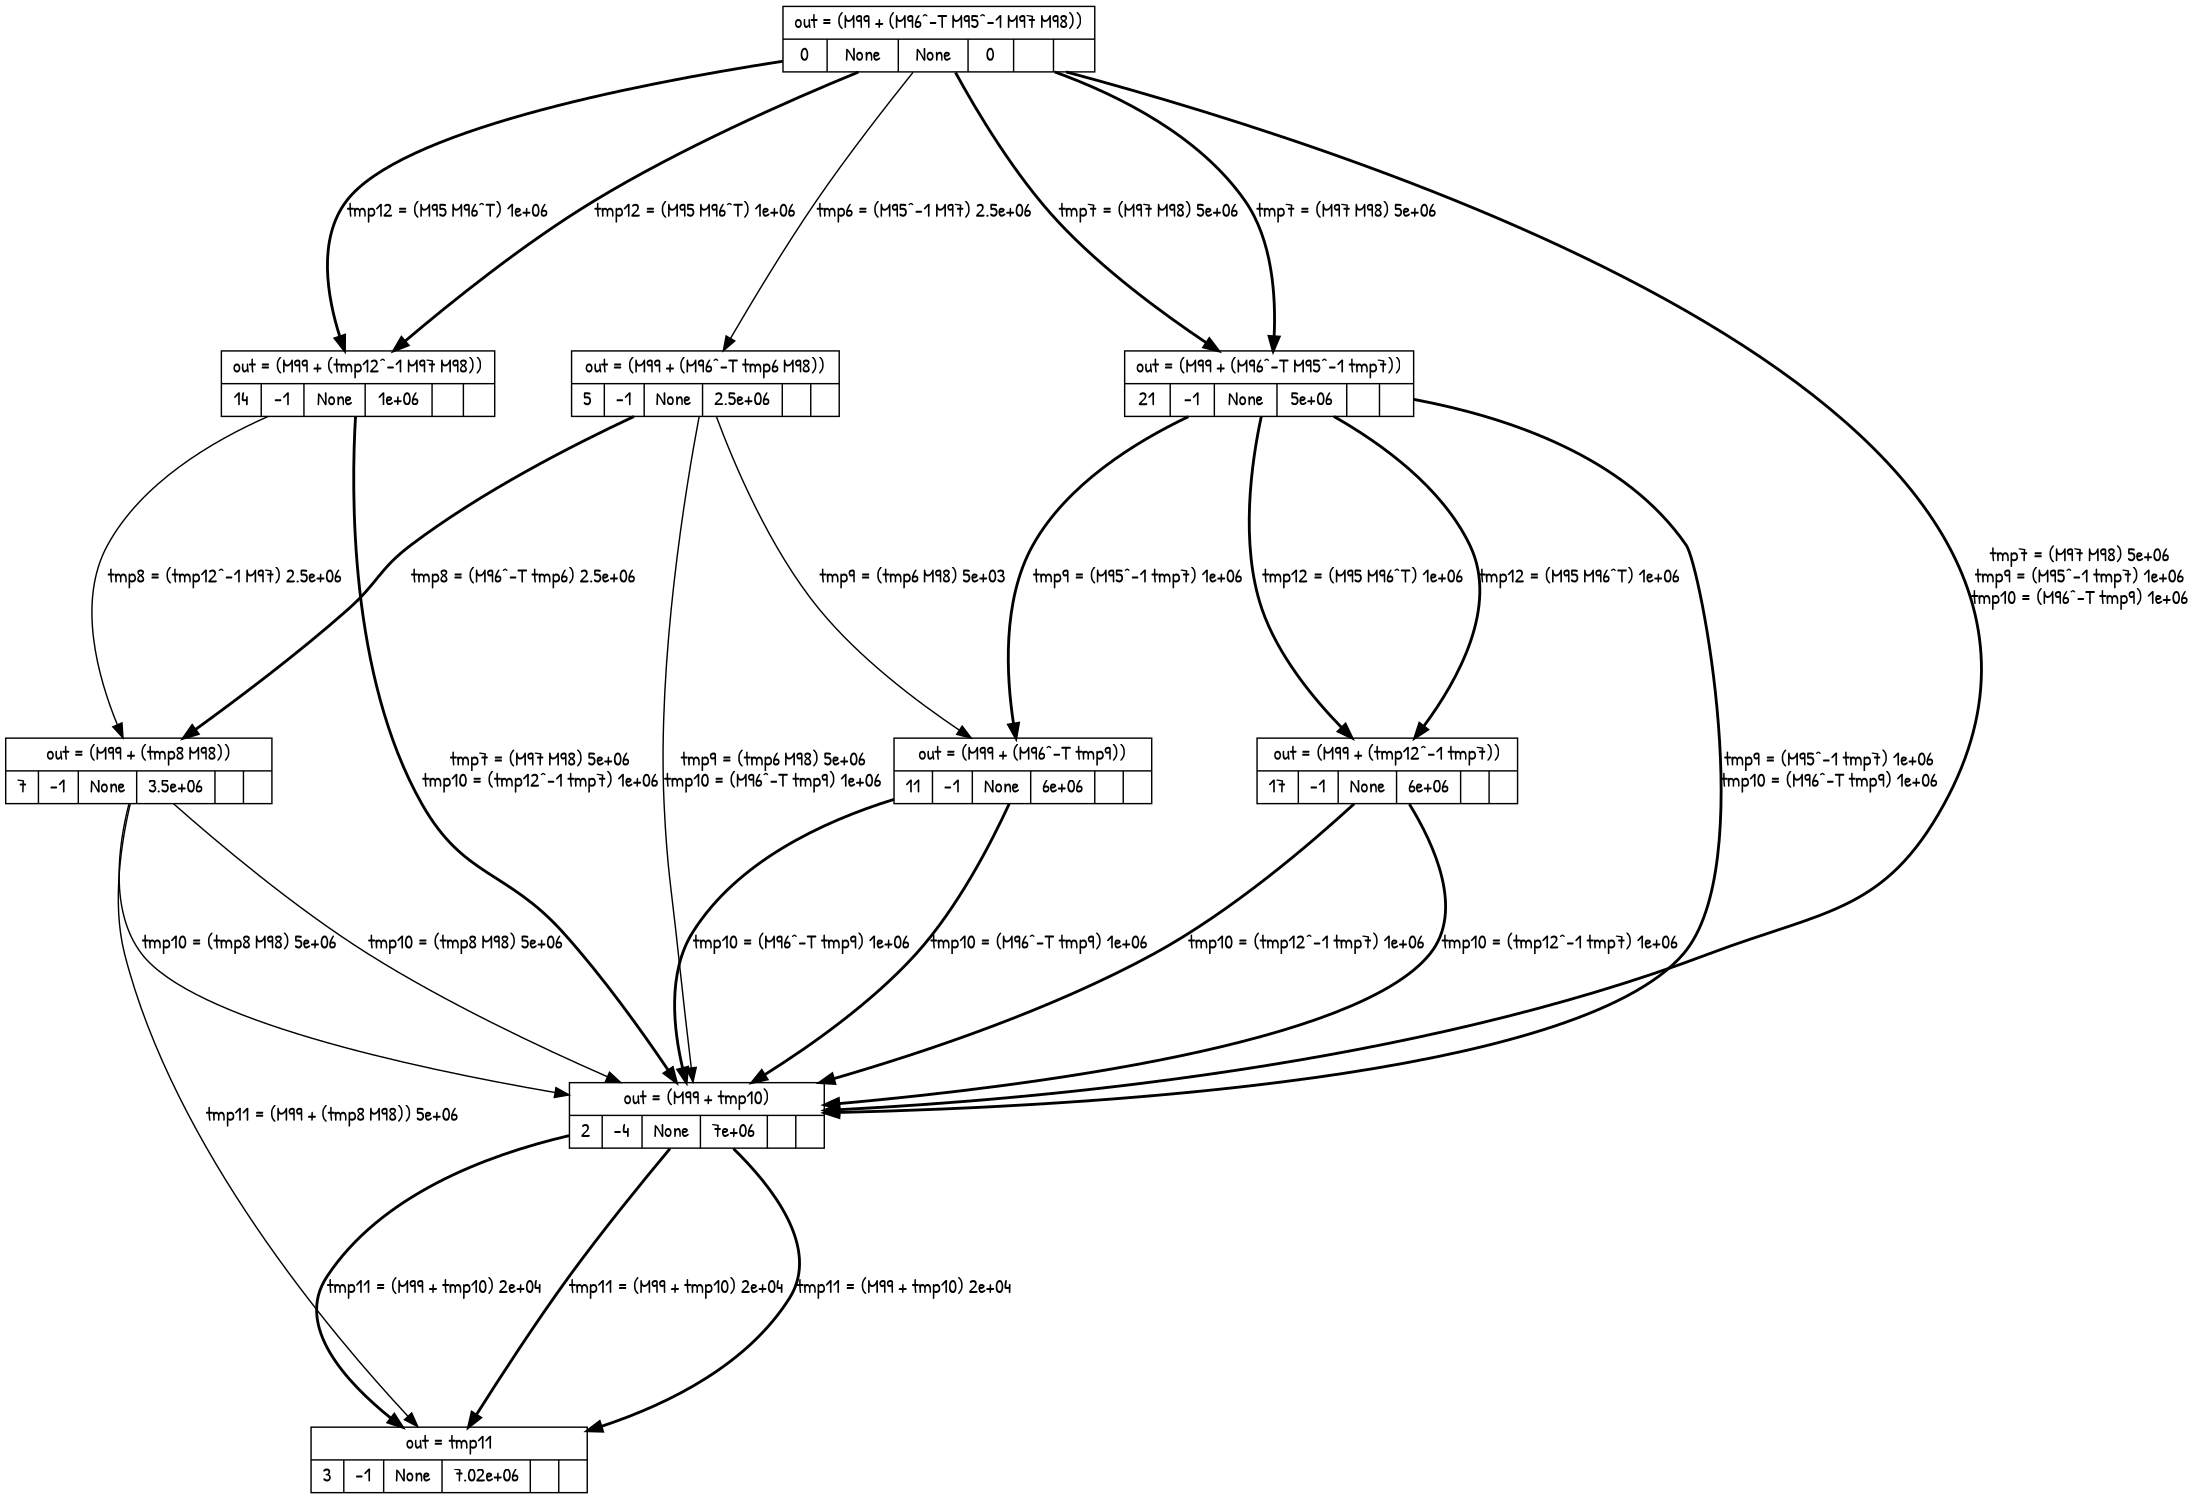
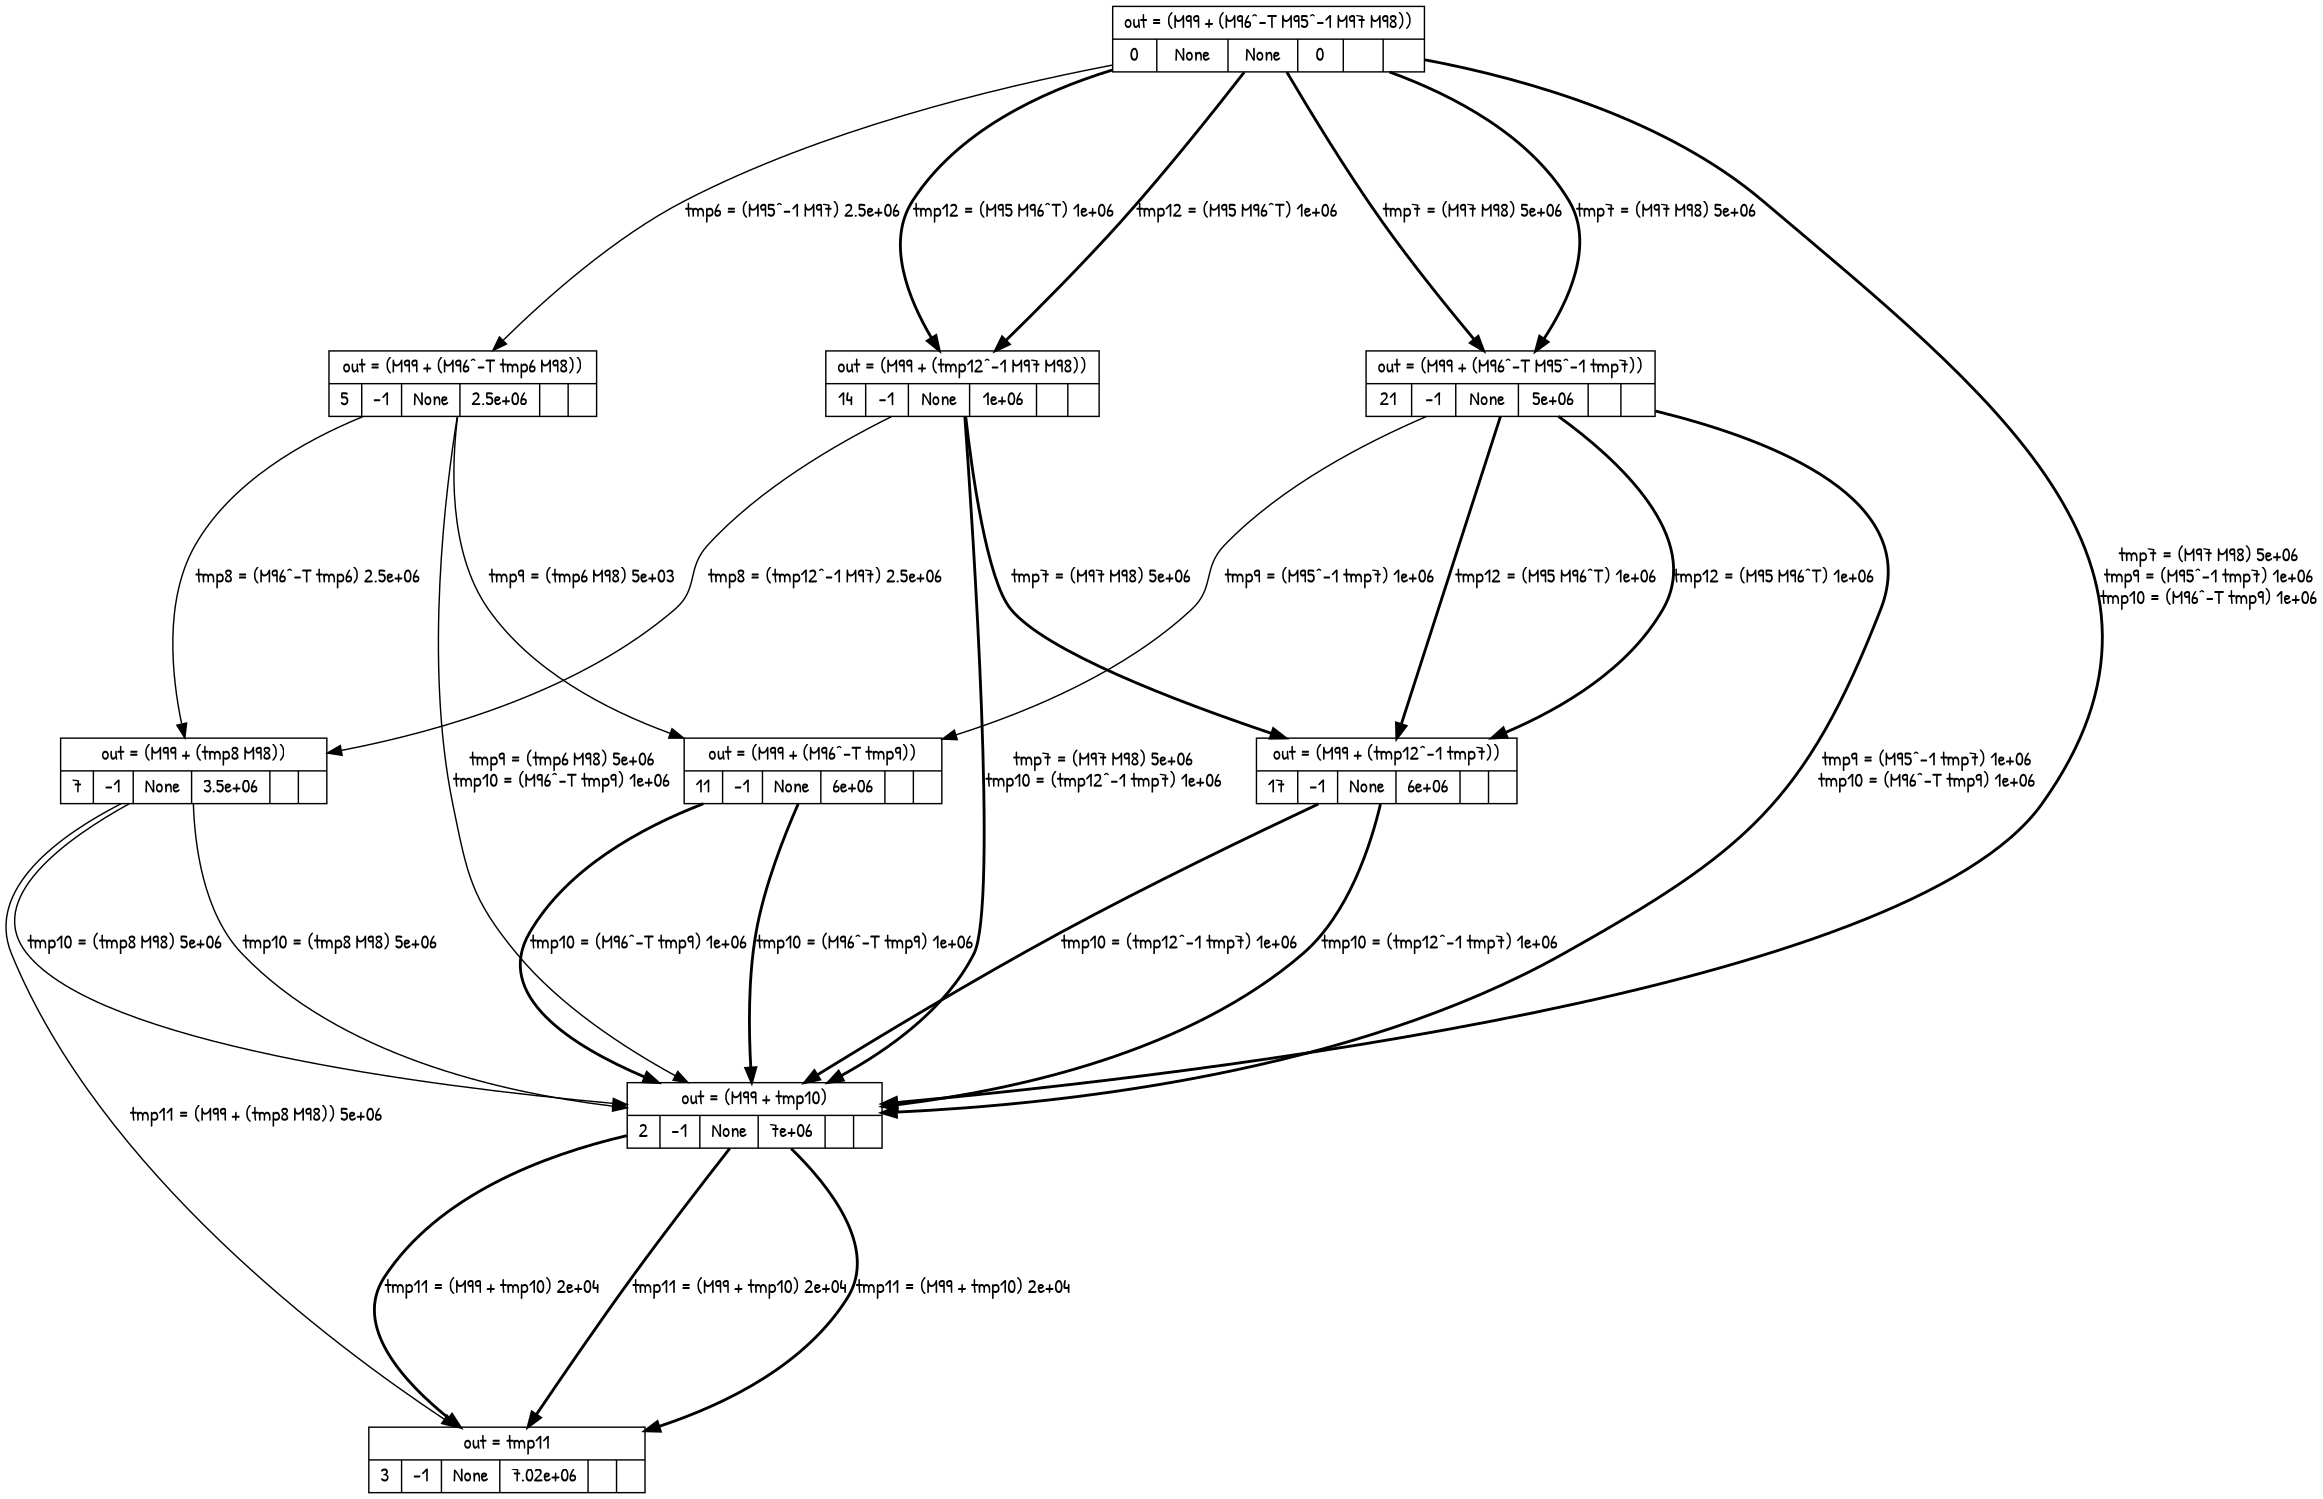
(1039, 536) -> (1204, 591)
(400, 554) -> (204, 532)
none -> (1046, 638)
(622, 1131) -> (680, 1131)
